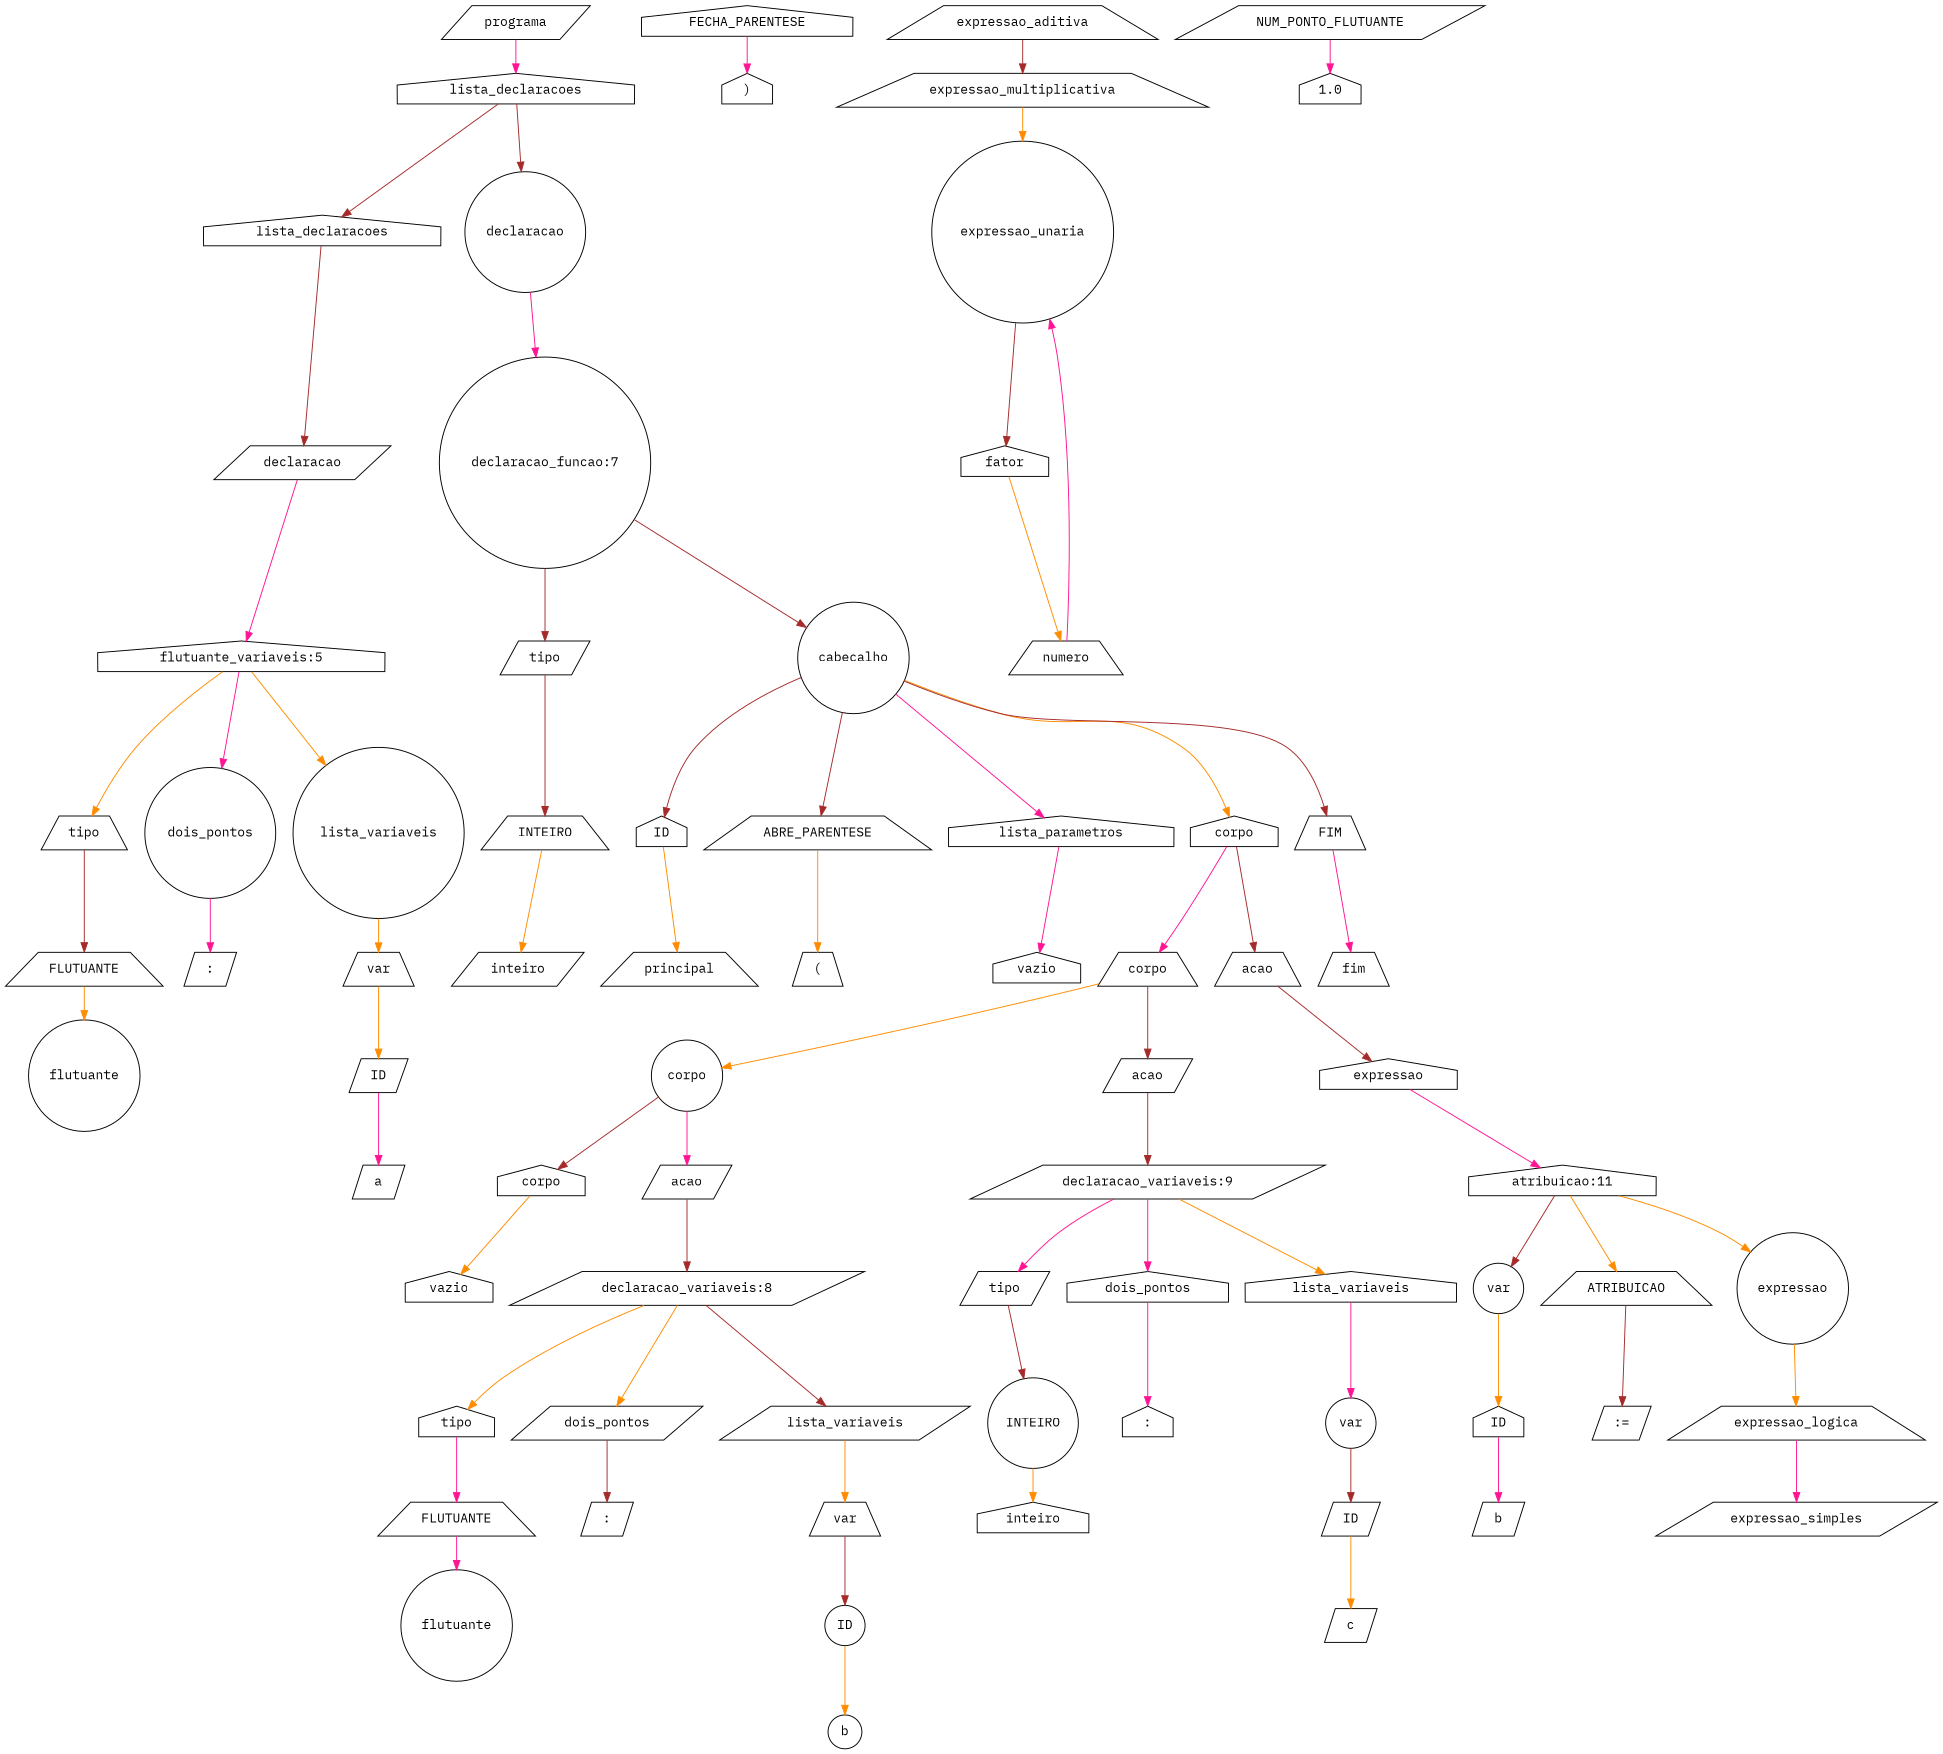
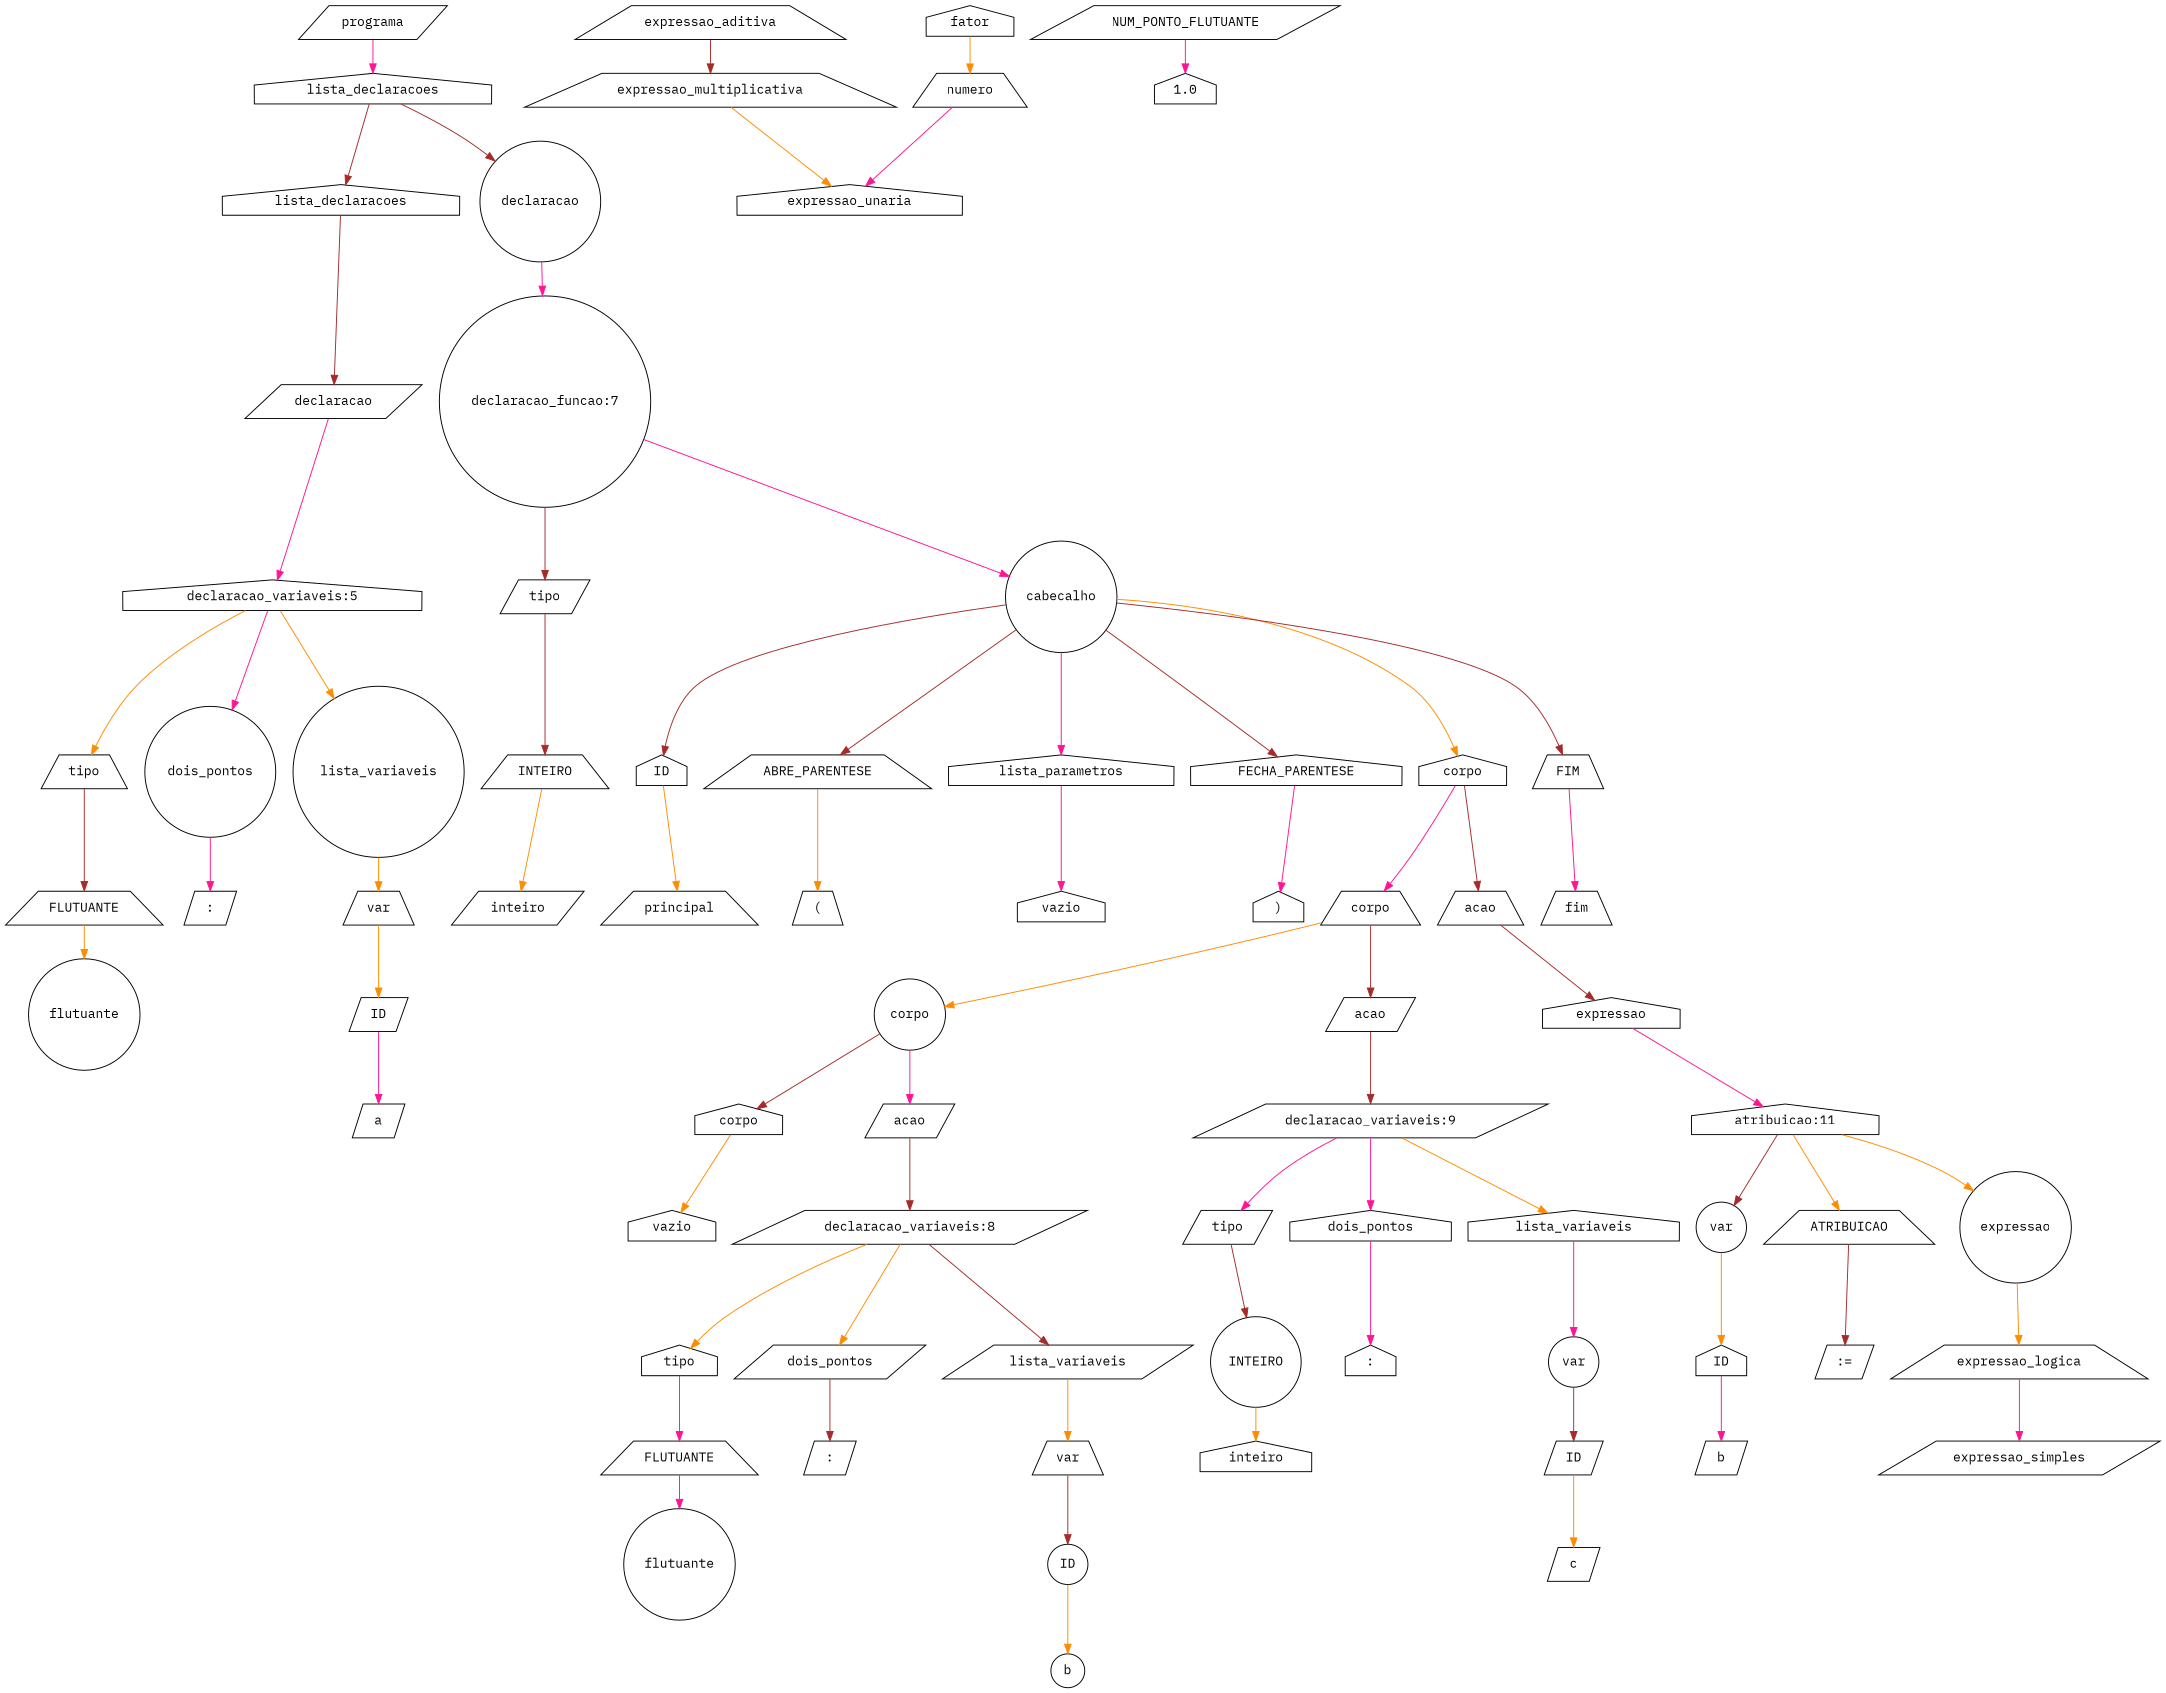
(1023, 232) -> (850, 202)
(1011, 380) -> none
(716, 571) -> (822, 506)
(241, 658) -> (272, 597)
none -> (1188, 690)
